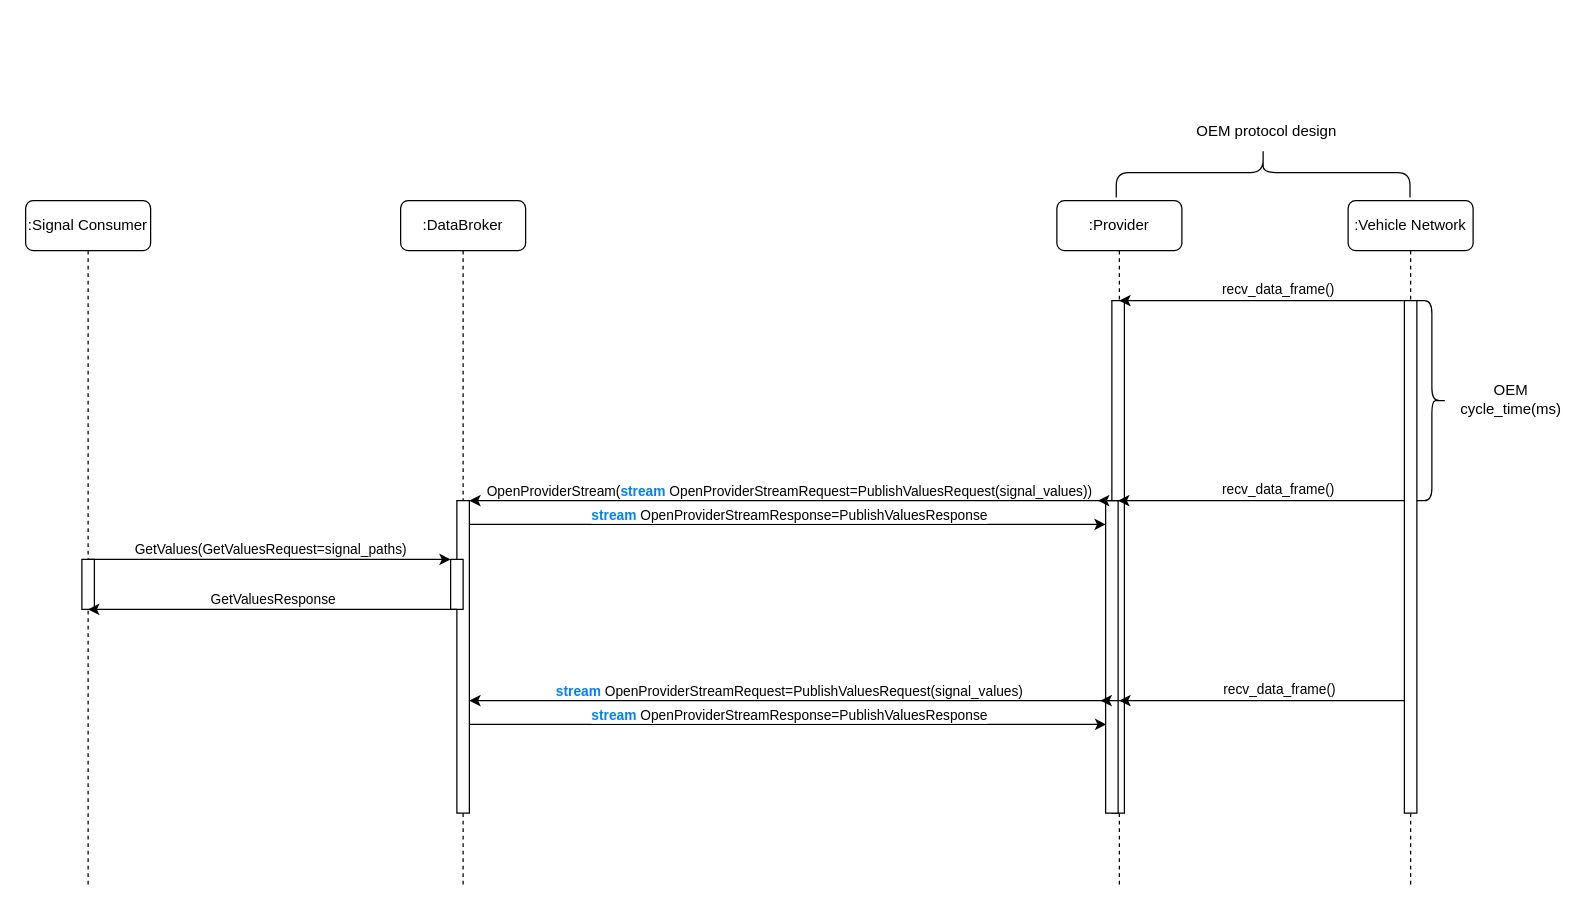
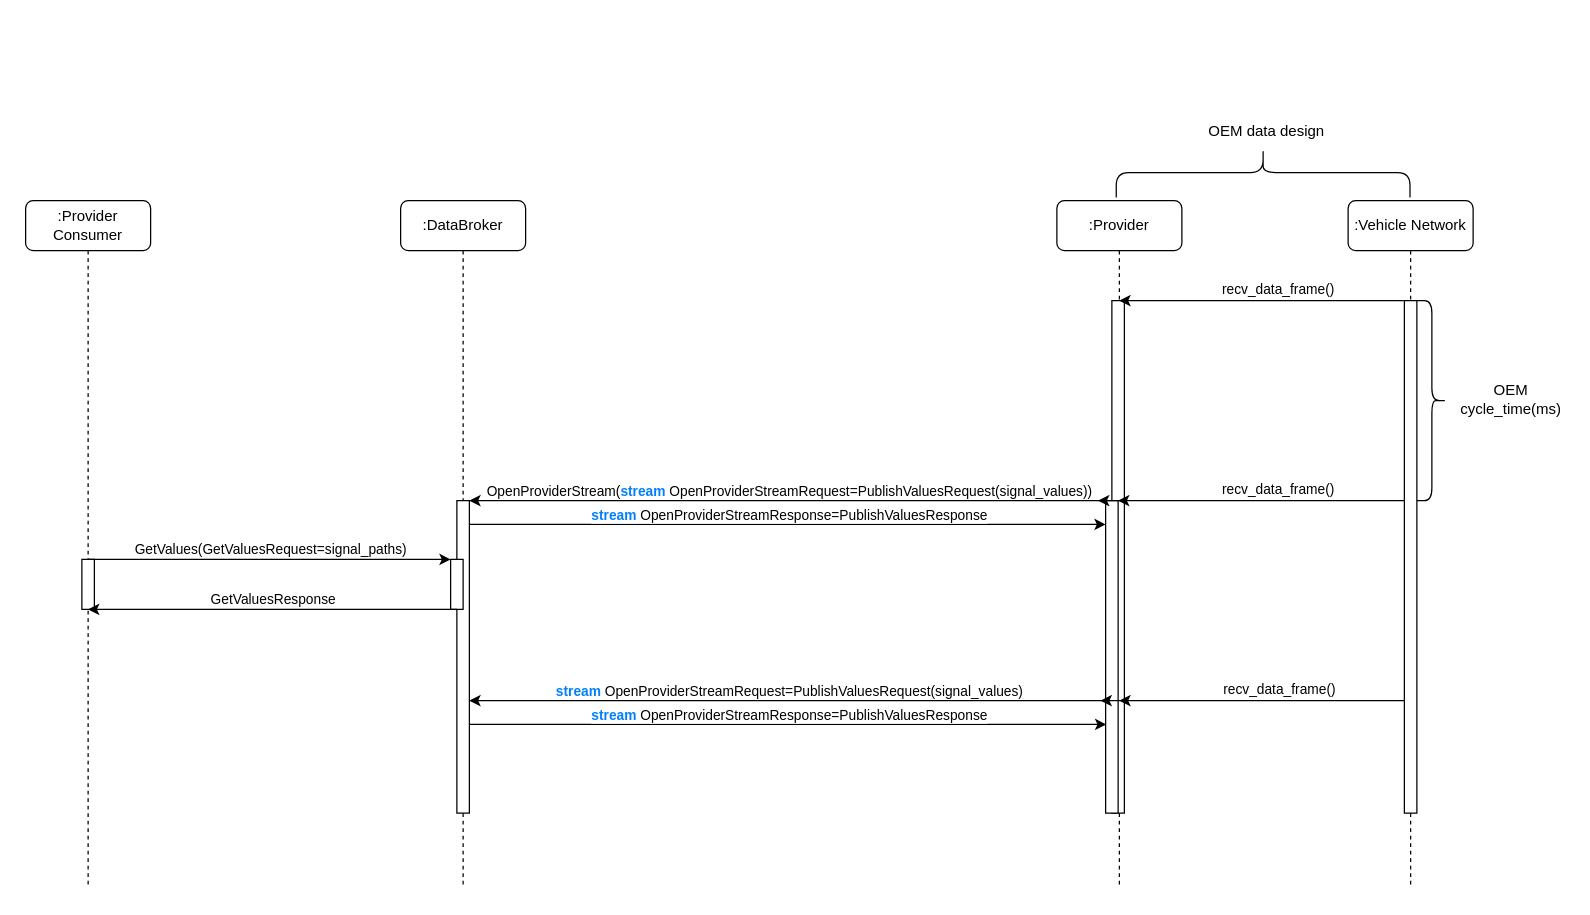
(1267, 132) -> (1267, 132)
(88, 226) -> (88, 226)
